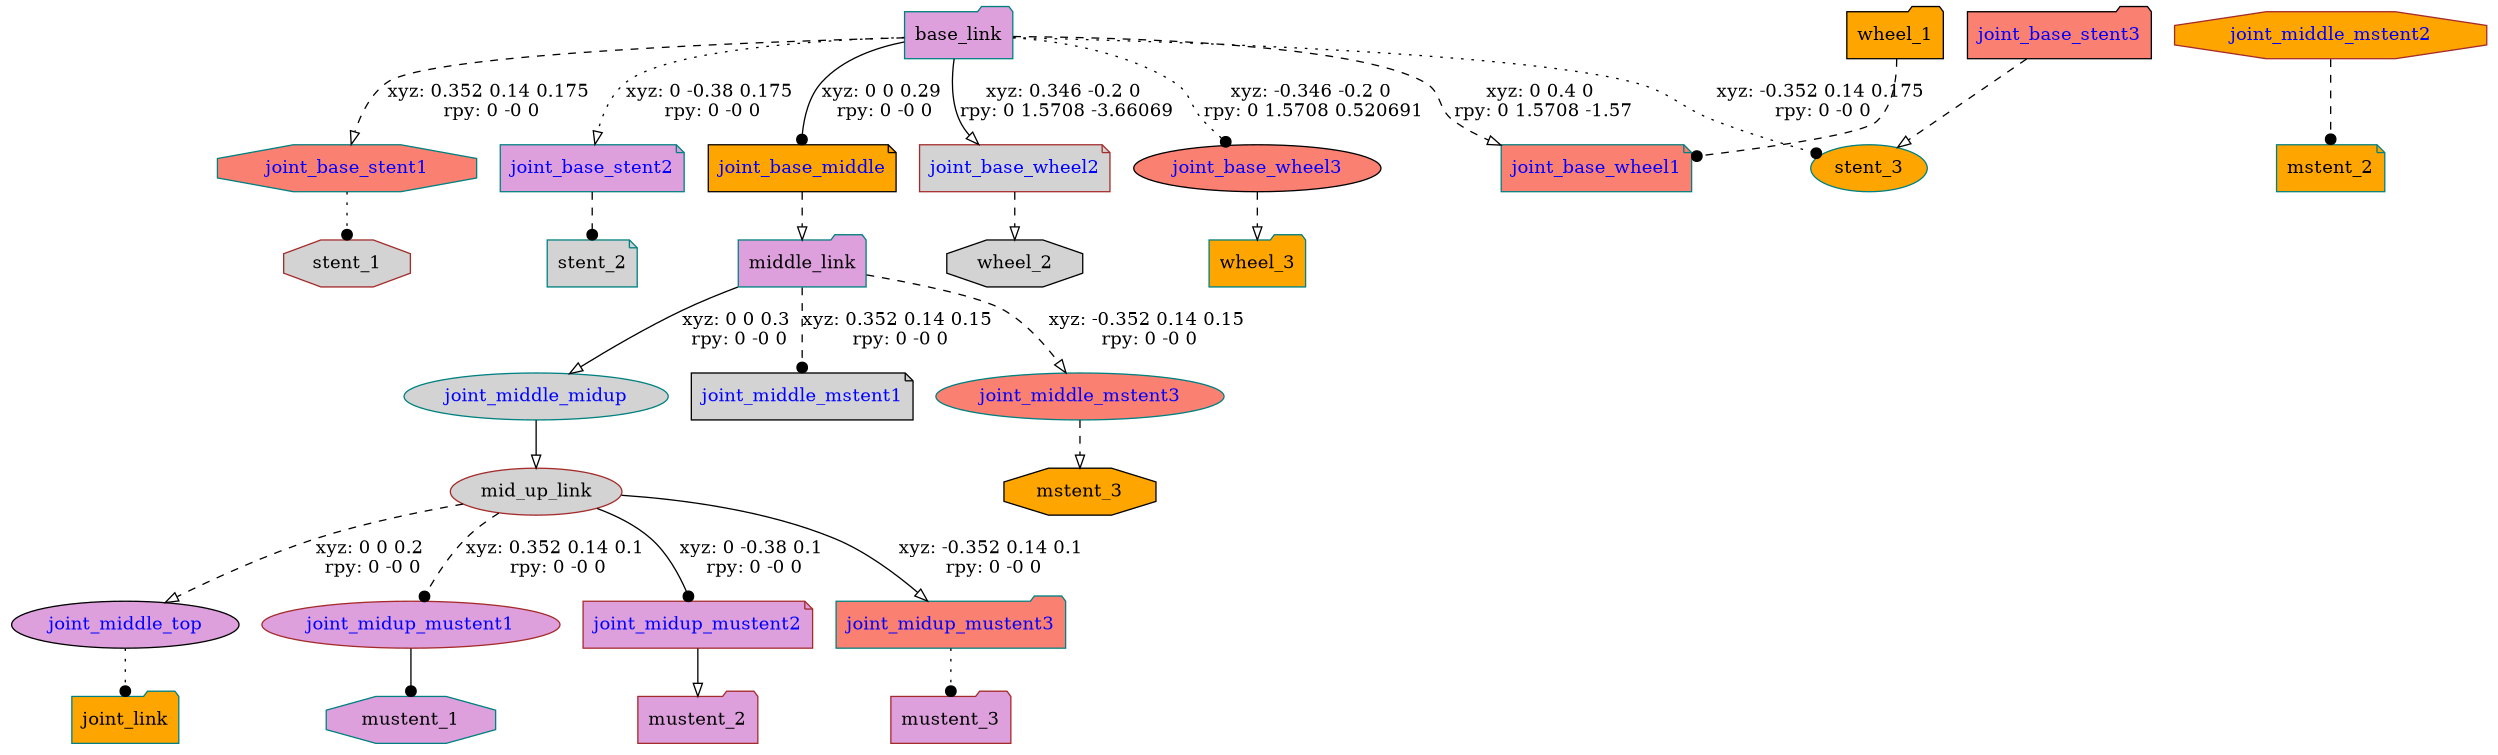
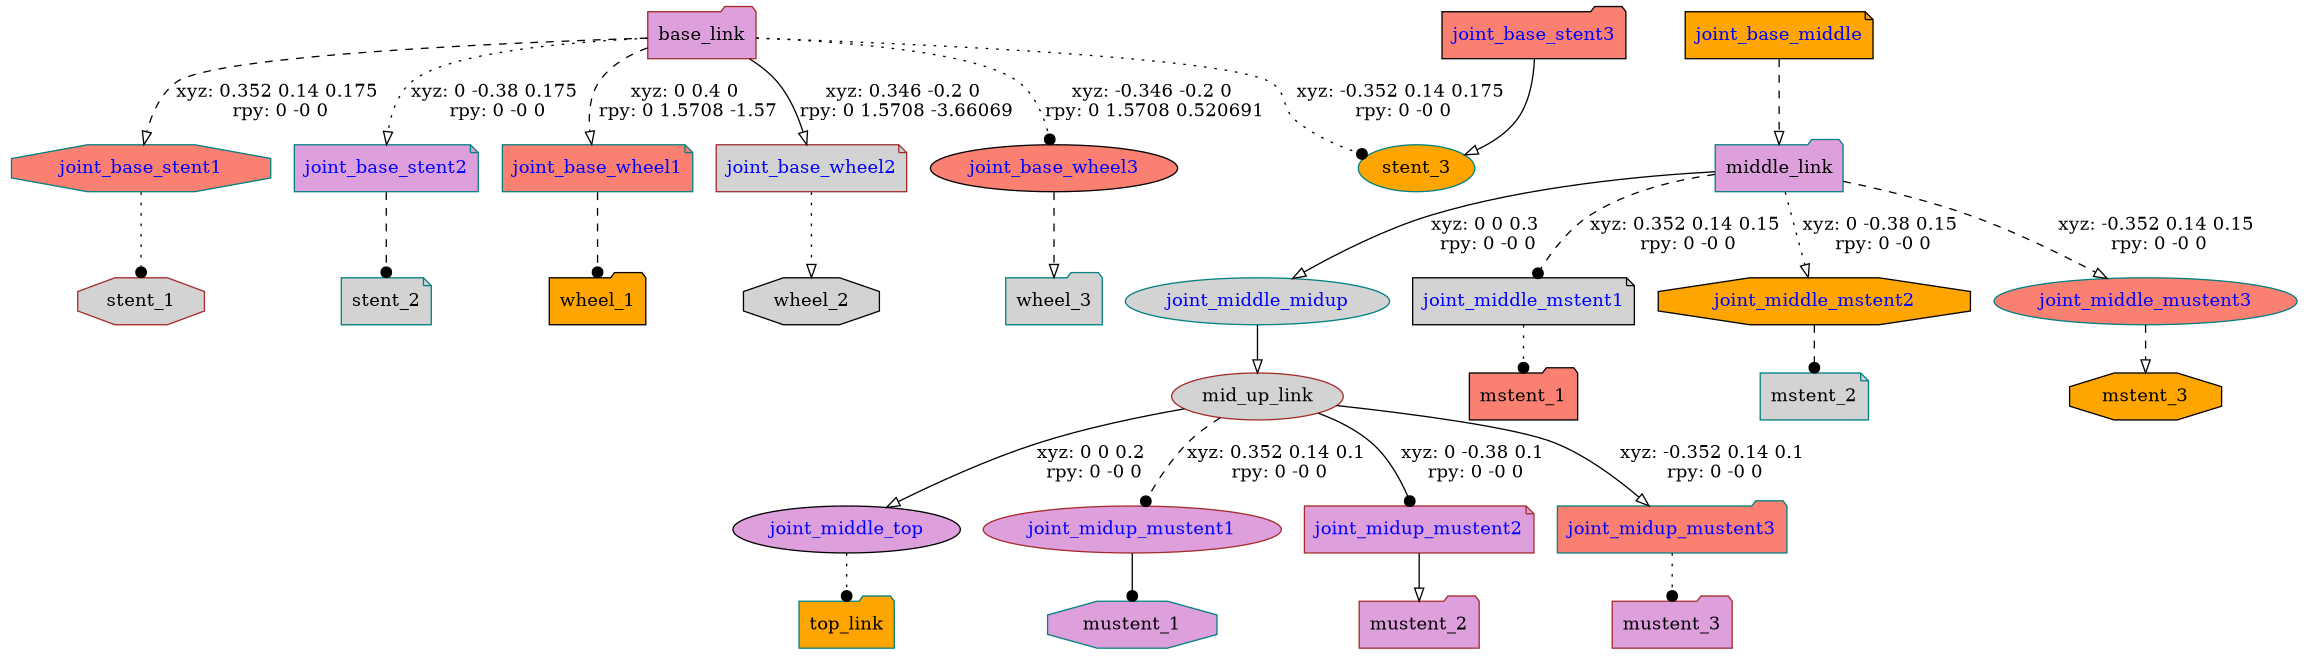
(959, 35) -> (702, 35)
(2331, 35) -> (1814, 301)
(836, 70) -> none
(1968, 99) -> (1521, 114)
(1824, 137) -> (598, 229)
(2331, 168) -> (1814, 396)
(1015, 209) -> (811, 228)
none -> (1795, 229)
(1257, 263) -> (1054, 301)
(1080, 396) -> (2146, 301)
none -> (1524, 396)
(316, 538) -> (1038, 443)
(125, 720) -> (847, 625)
